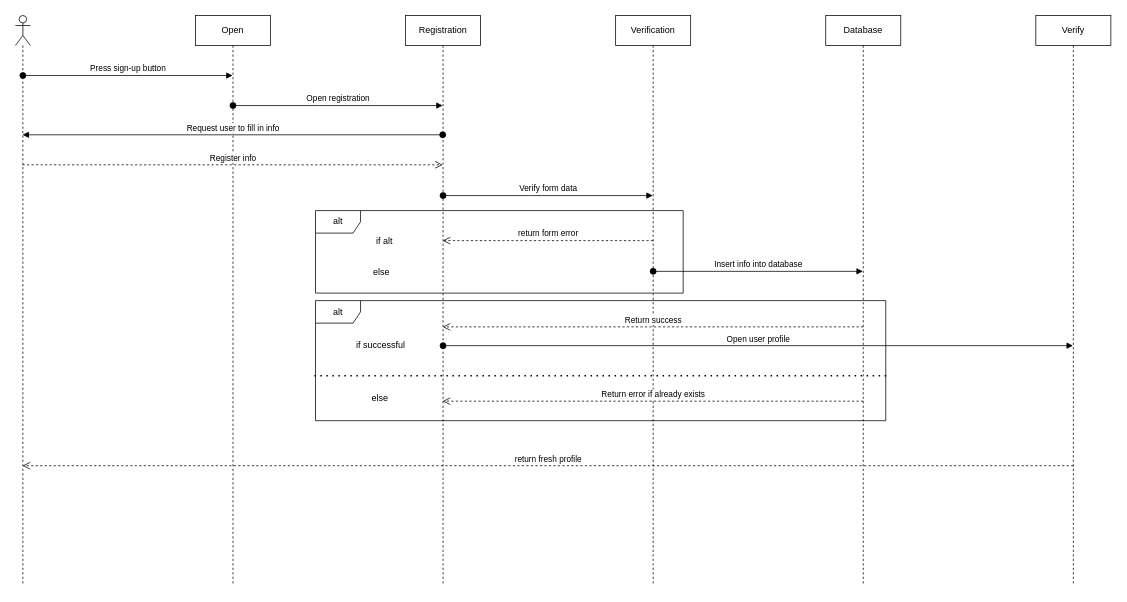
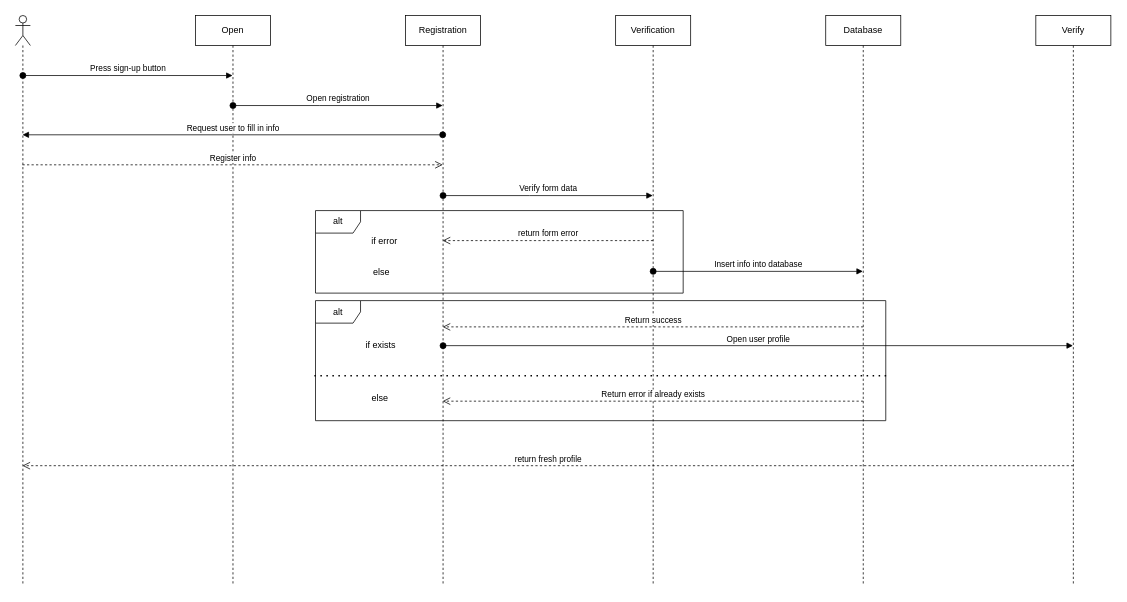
(384, 241) -> (384, 241)
(381, 345) -> (381, 345)
